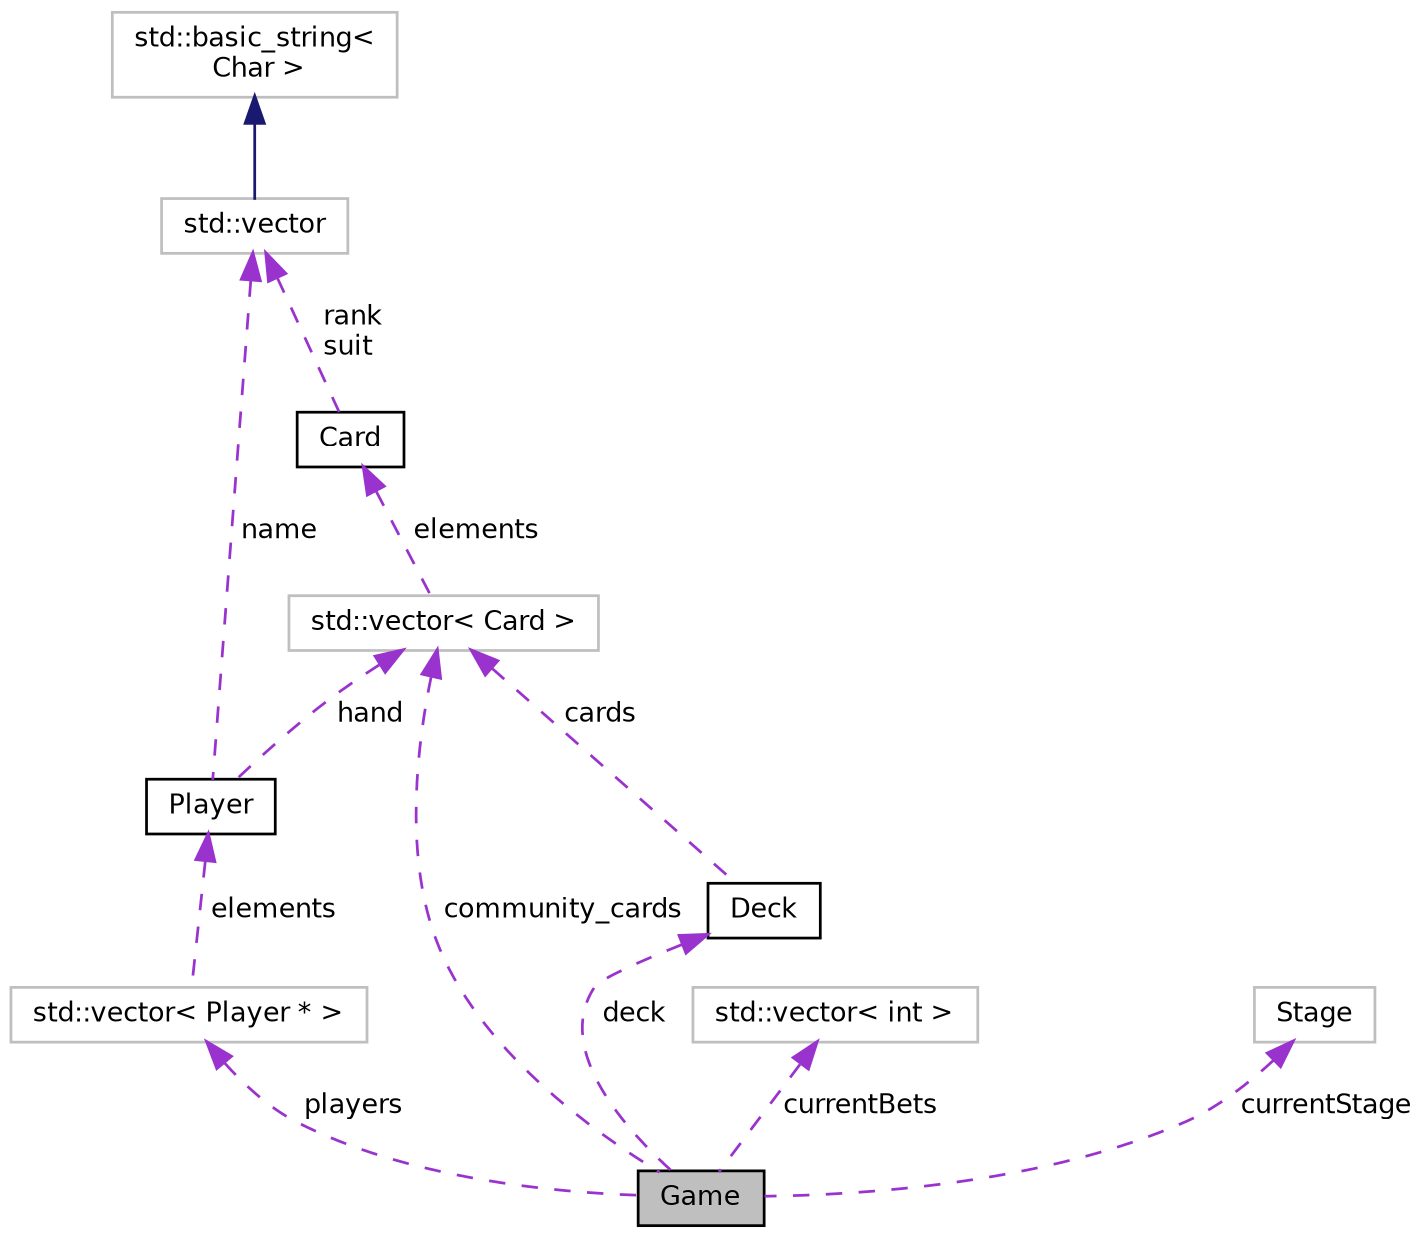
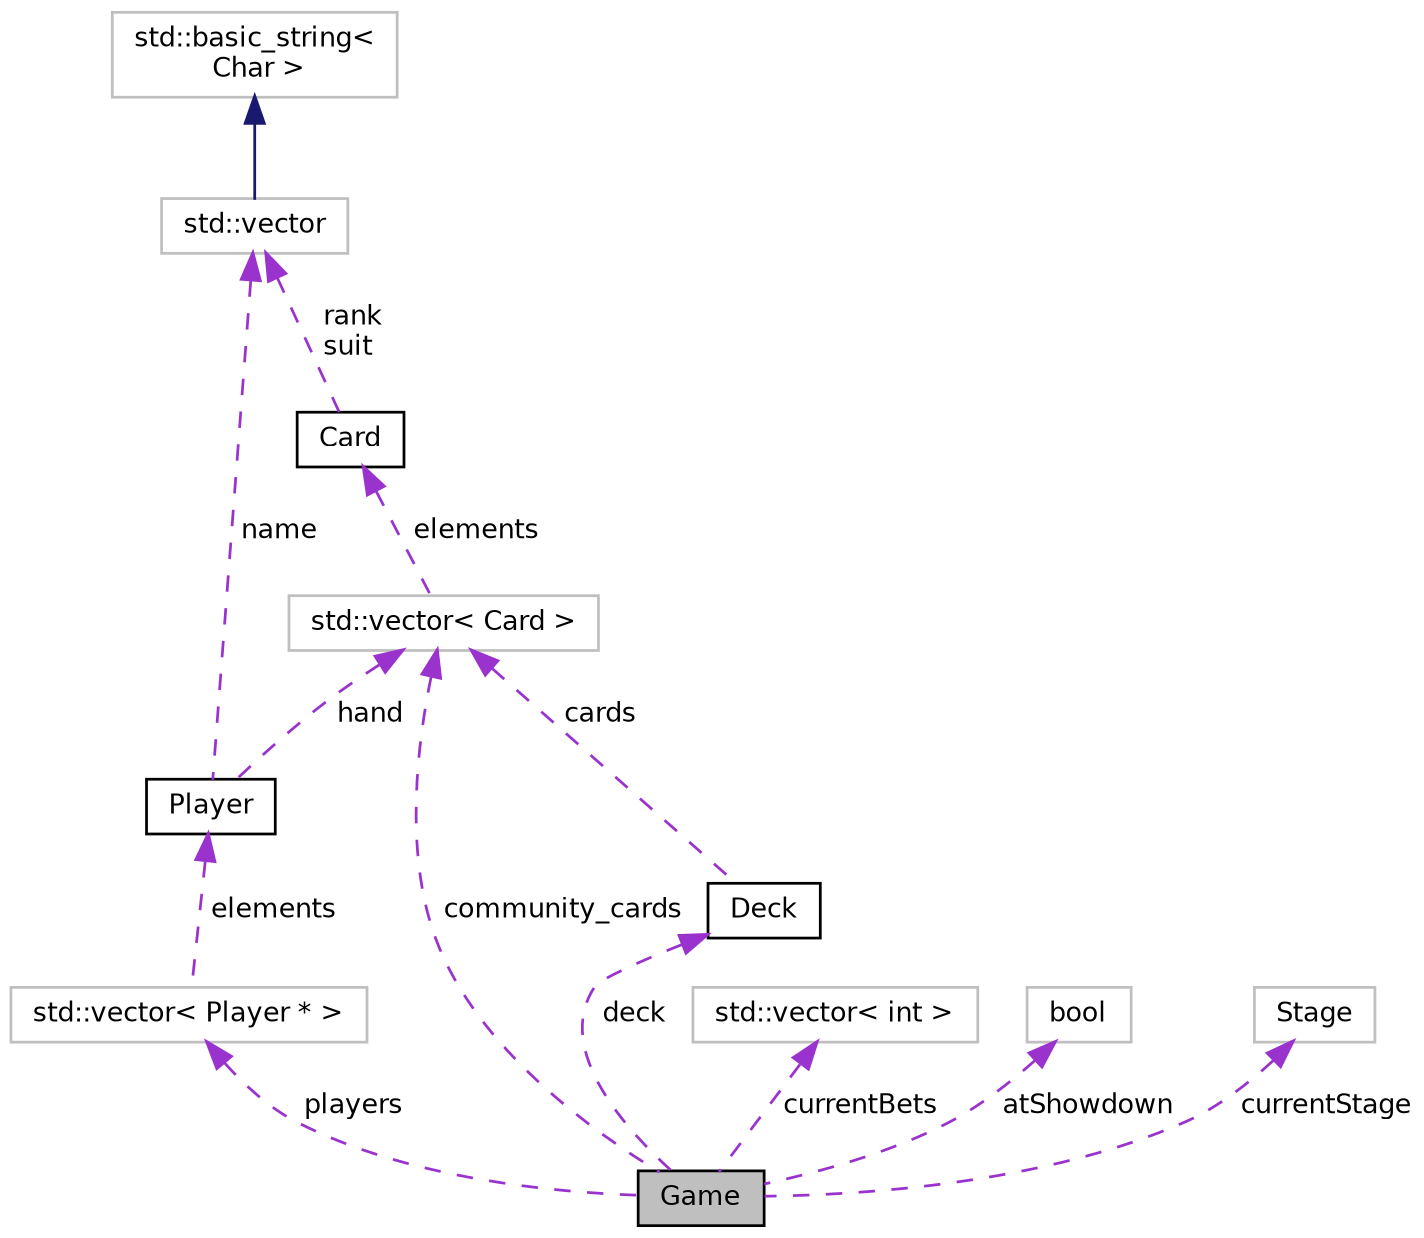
none -> (1079, 1015)
